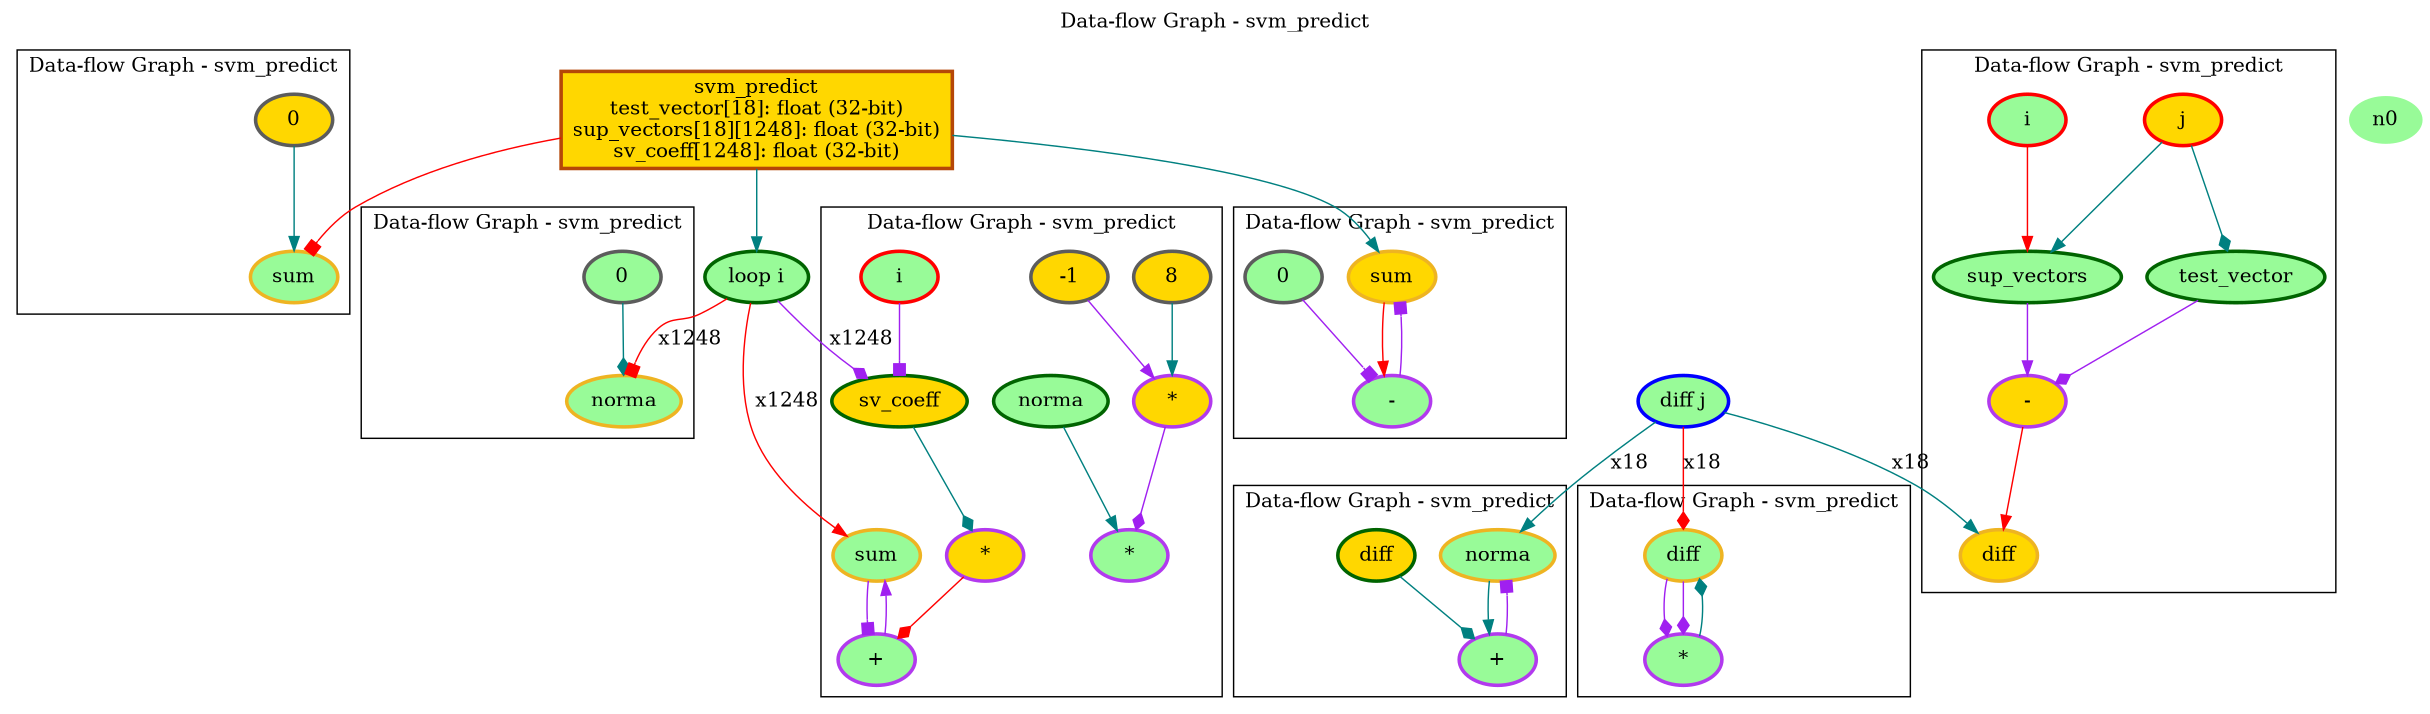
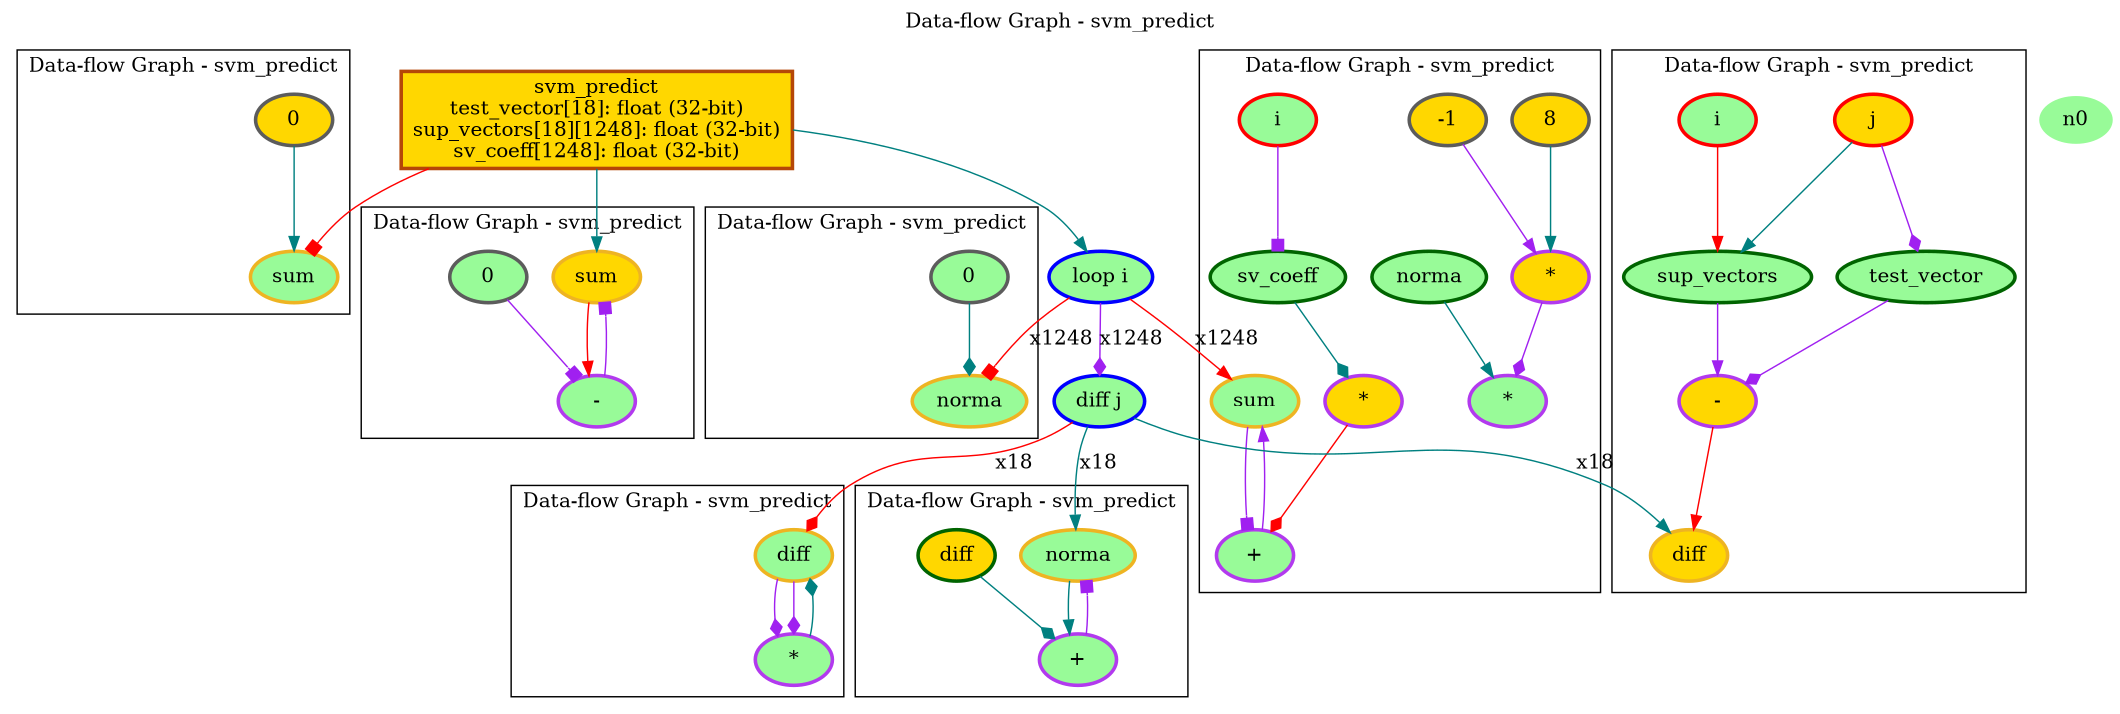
(2207, 190) -> (1897, 190)
(757, 277) -> (1101, 277)
(812, 334) -> (1100, 331)
(900, 401) -> (1278, 277)
